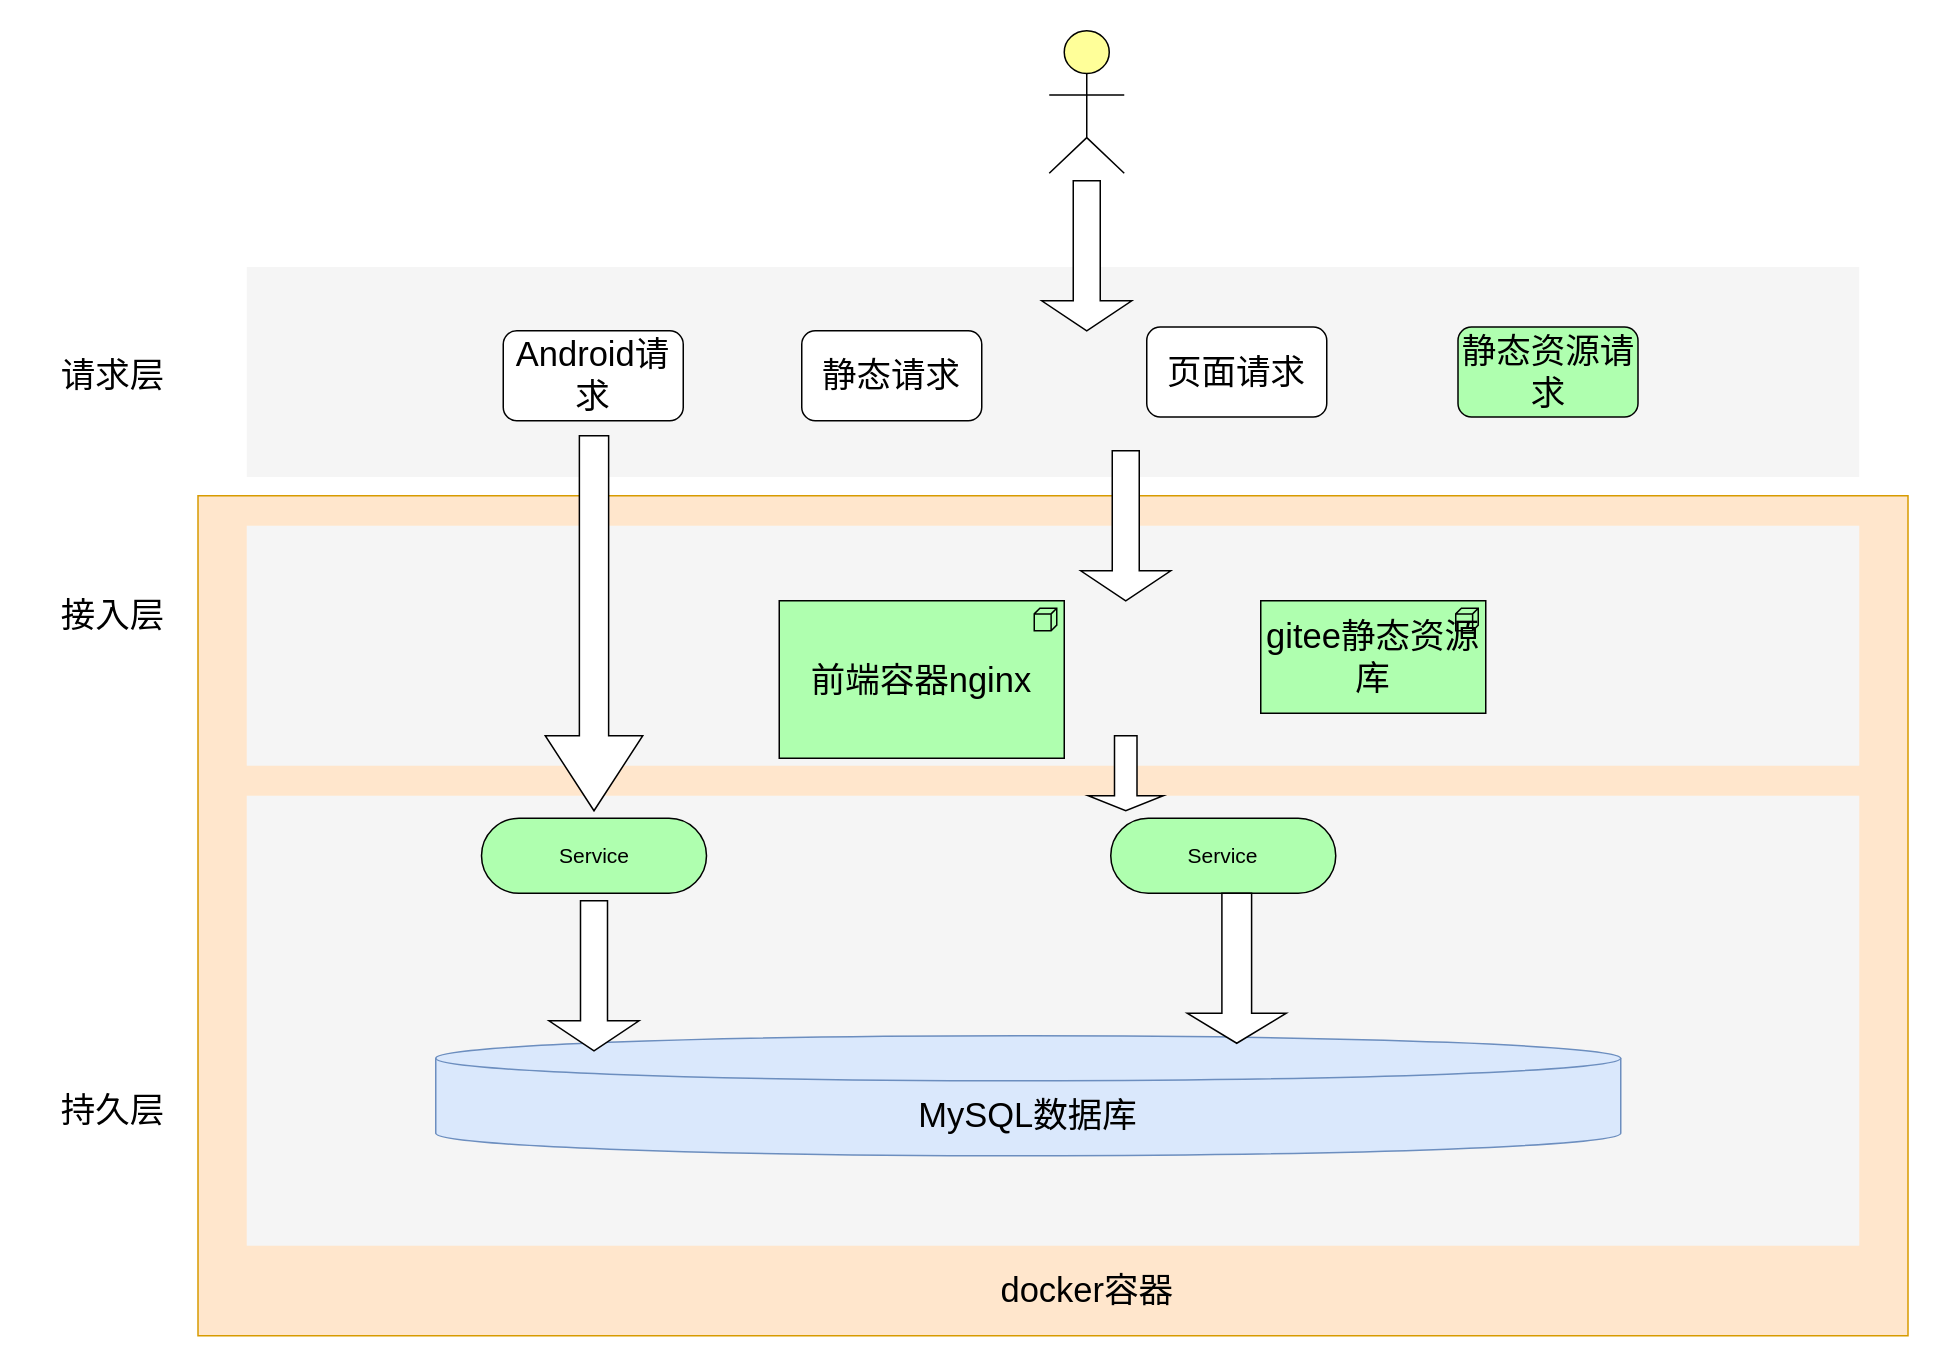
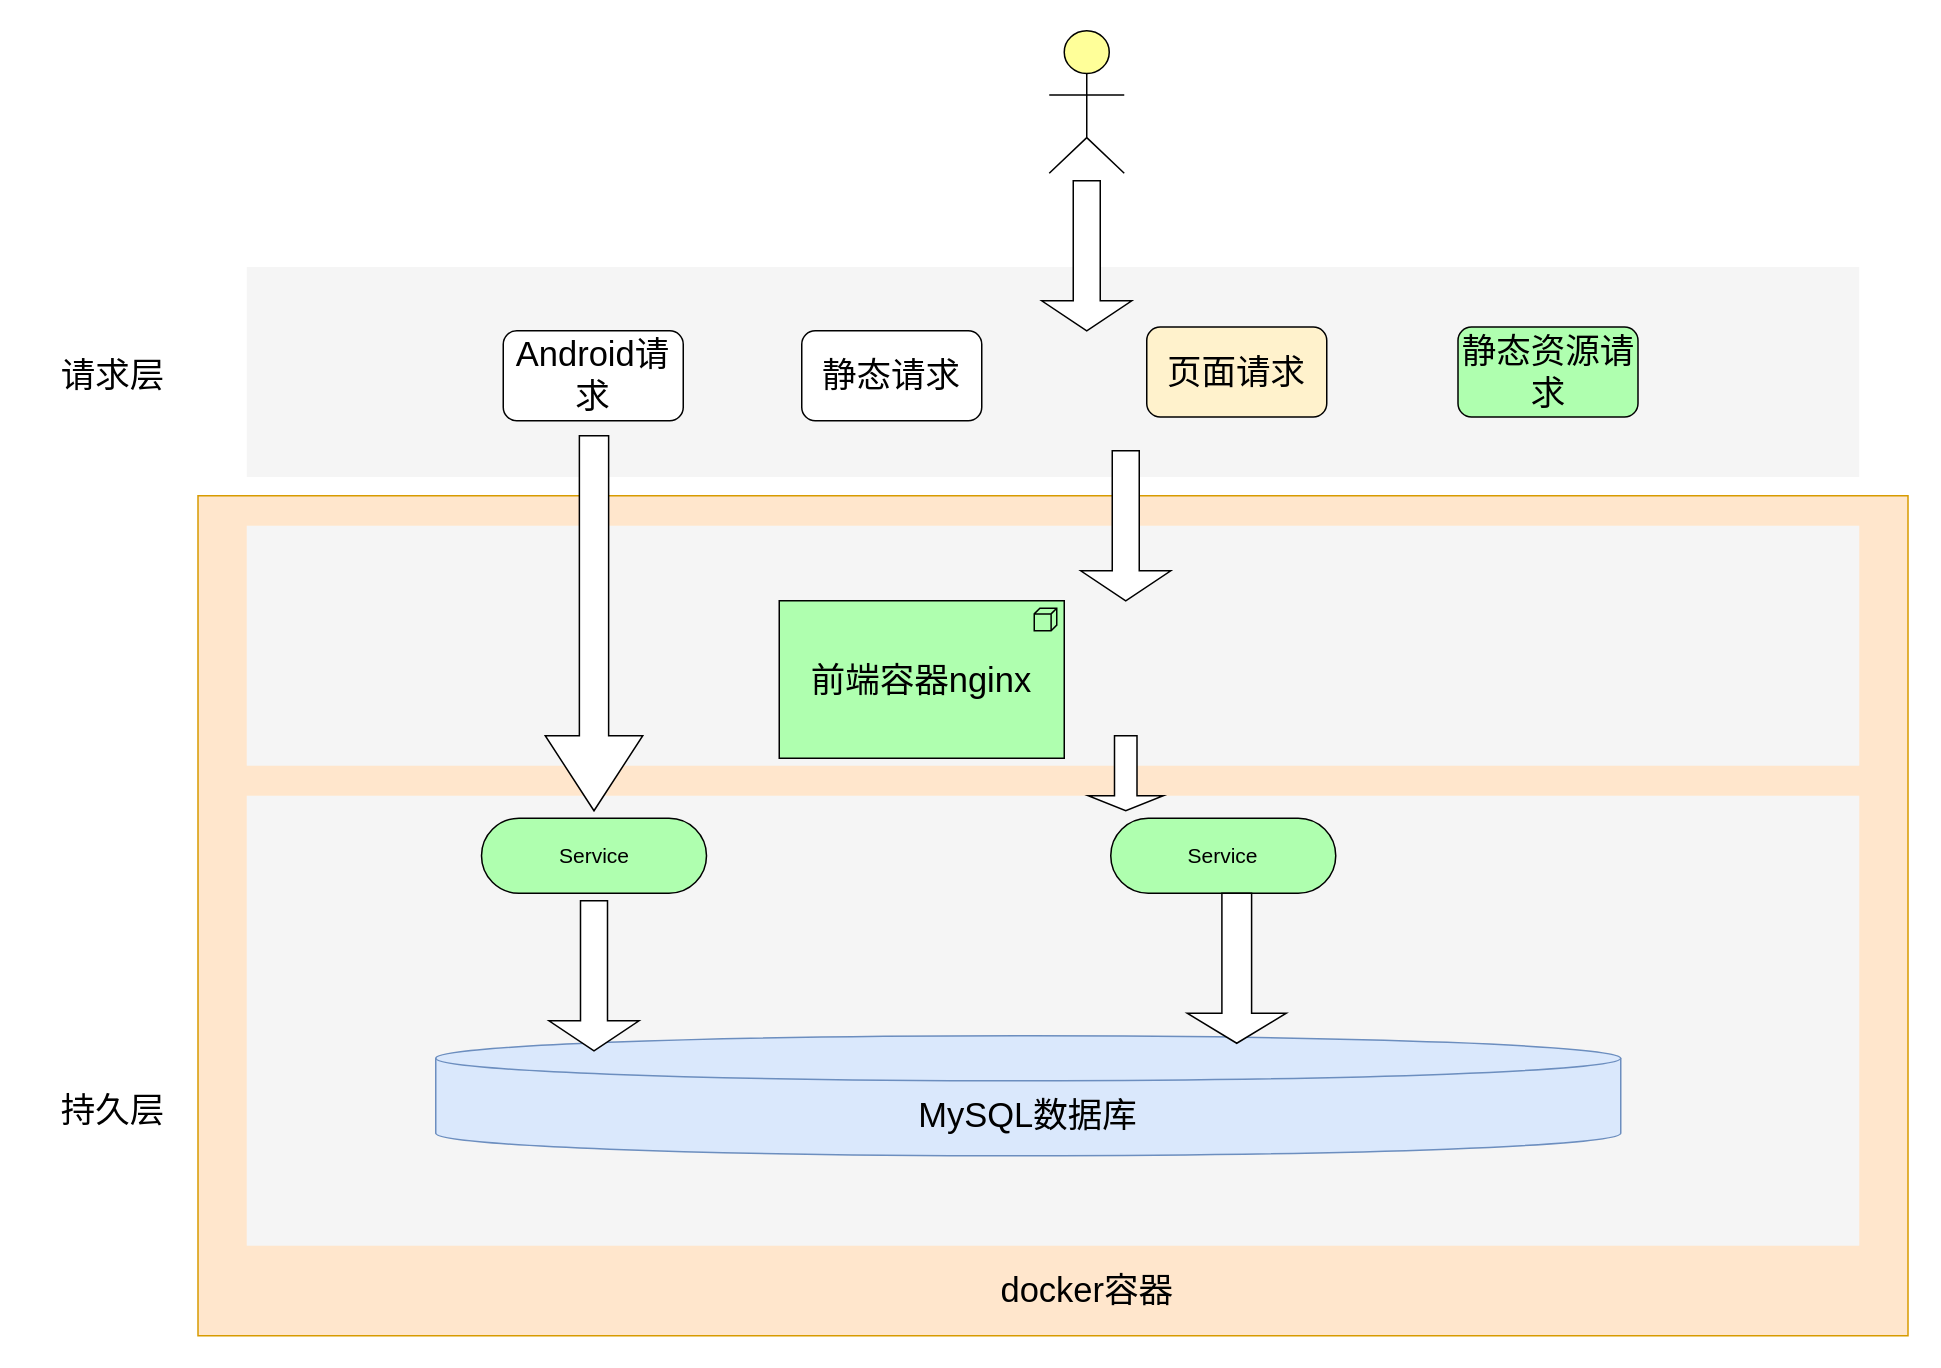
(1237, 372) -> (1237, 372)
(113, 616) -> none
(1373, 657) -> none
